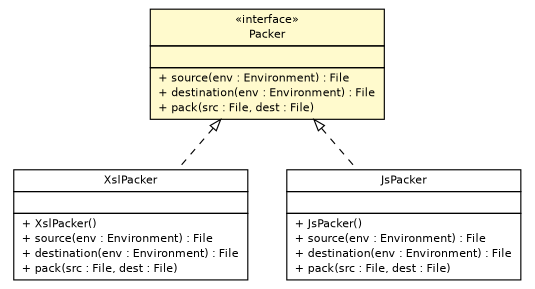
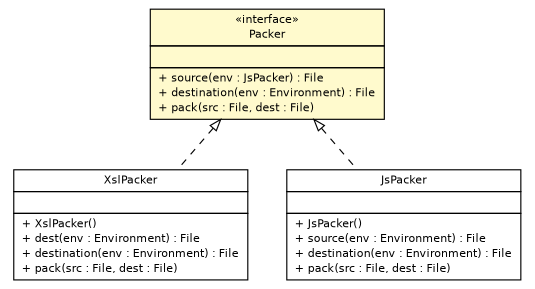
(254, 78) -> (241, 78)
(118, 239) -> (111, 239)
